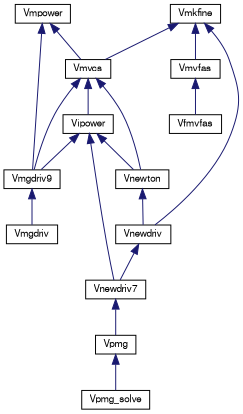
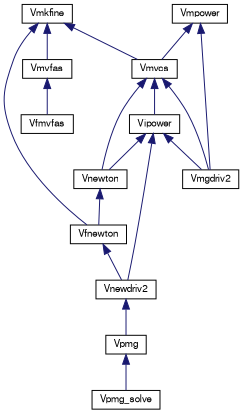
(32, 179) -> (211, 179)
(32, 234) -> none
(143, 234) -> (98, 234)
(116, 290) -> (126, 290)
